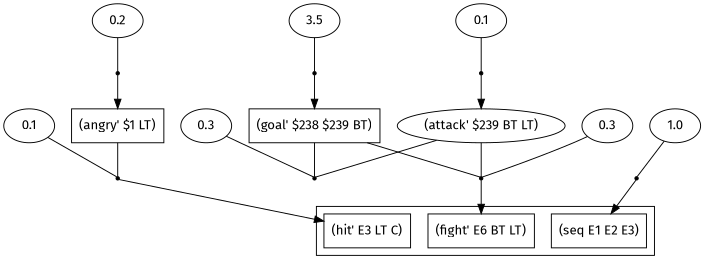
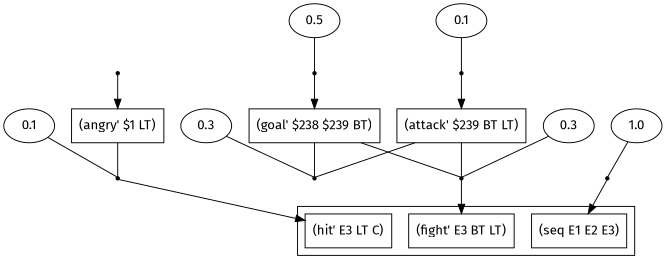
(118, 21) -> none
(315, 21) -> (315, 21)
(481, 126) -> (461, 126)
(481, 231) -> (461, 231)
